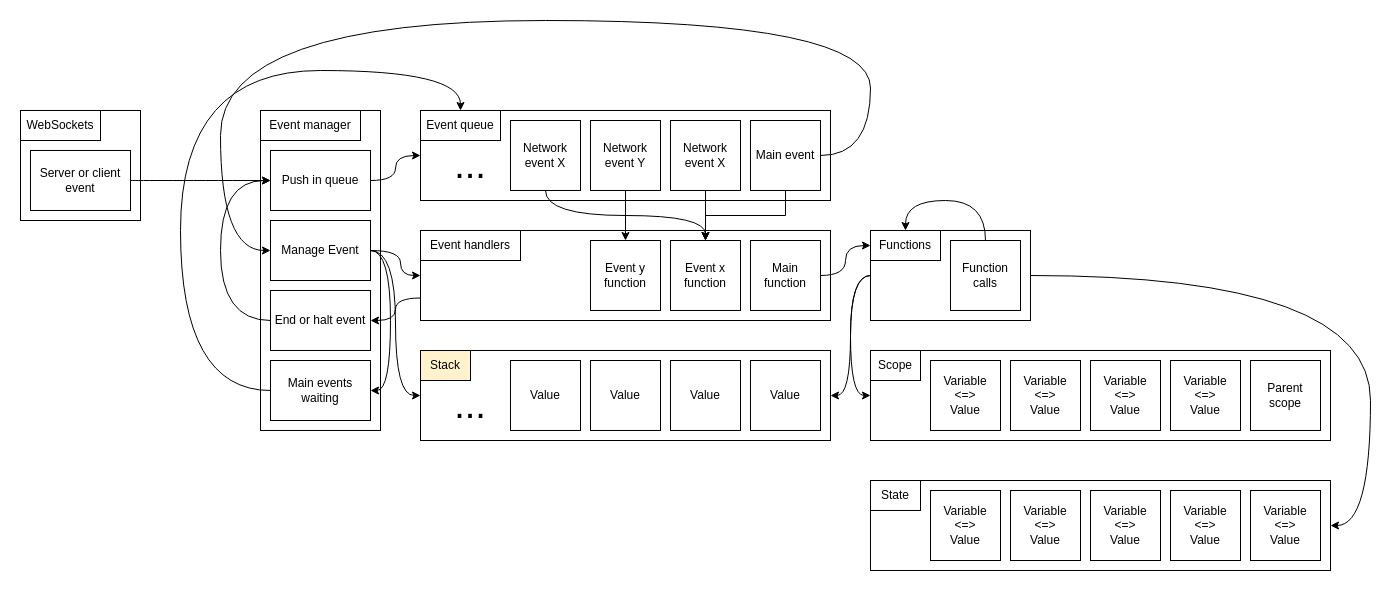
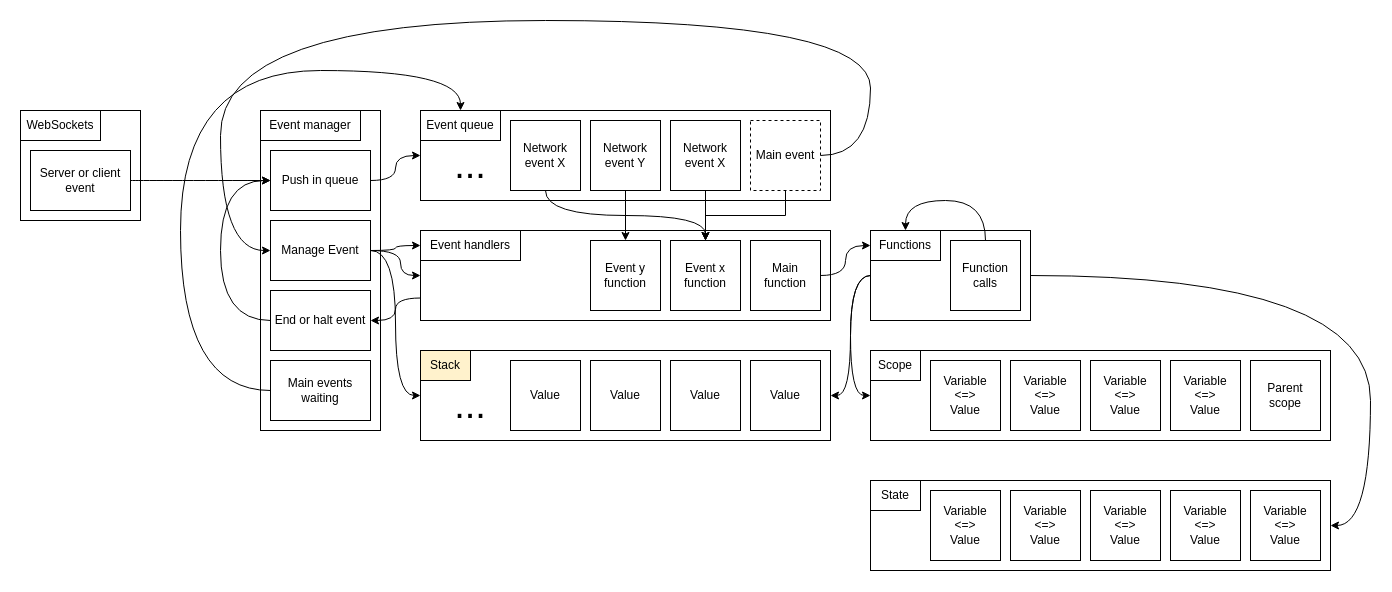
(786, 156) -> (786, 156)
(390, 326) -> (398, 246)
